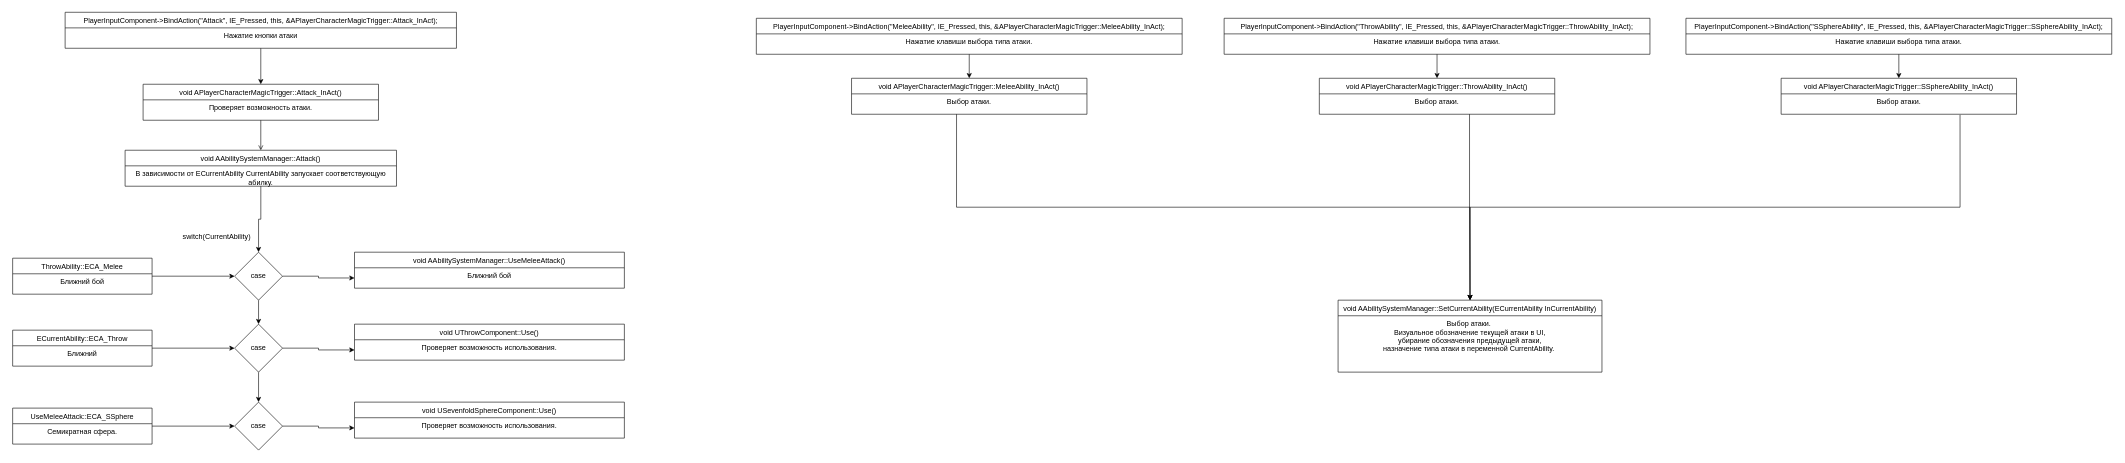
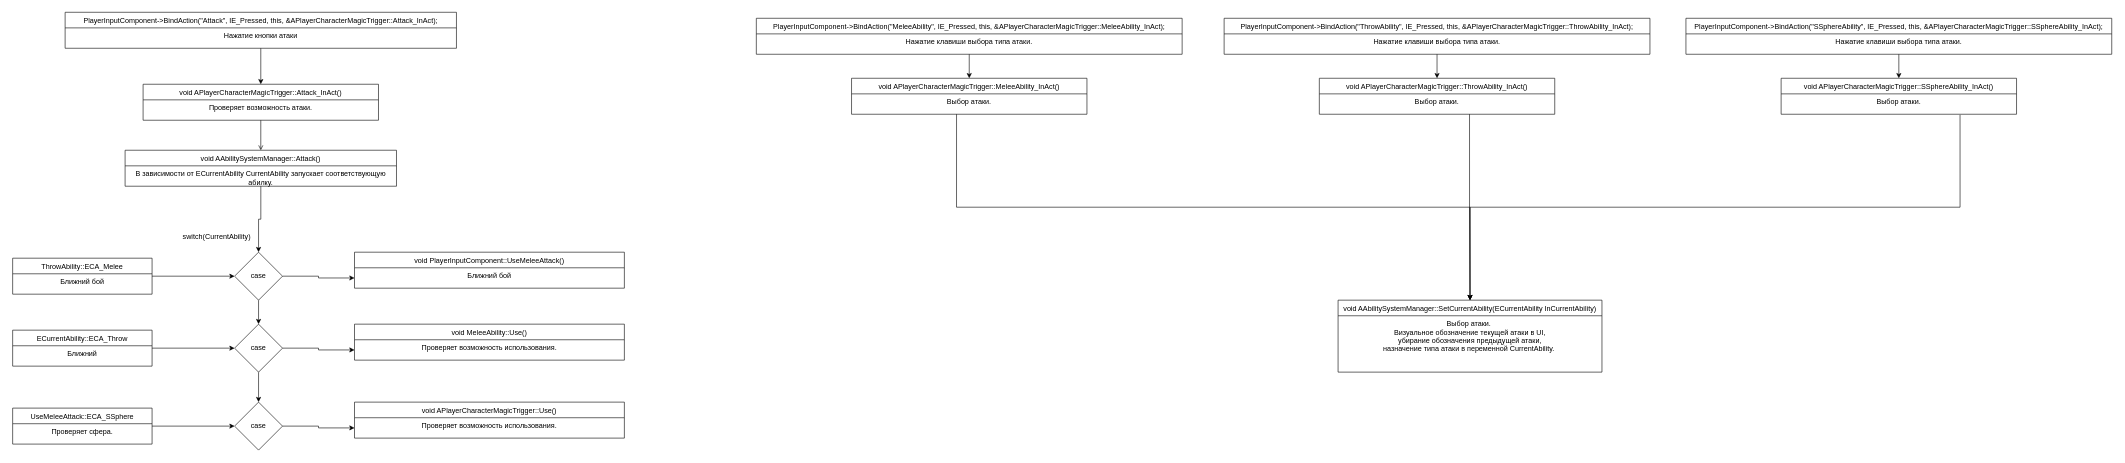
(489, 260) -> (489, 260)
(489, 332) -> (489, 332)
(489, 410) -> (489, 410)
(82, 432) -> (82, 432)
